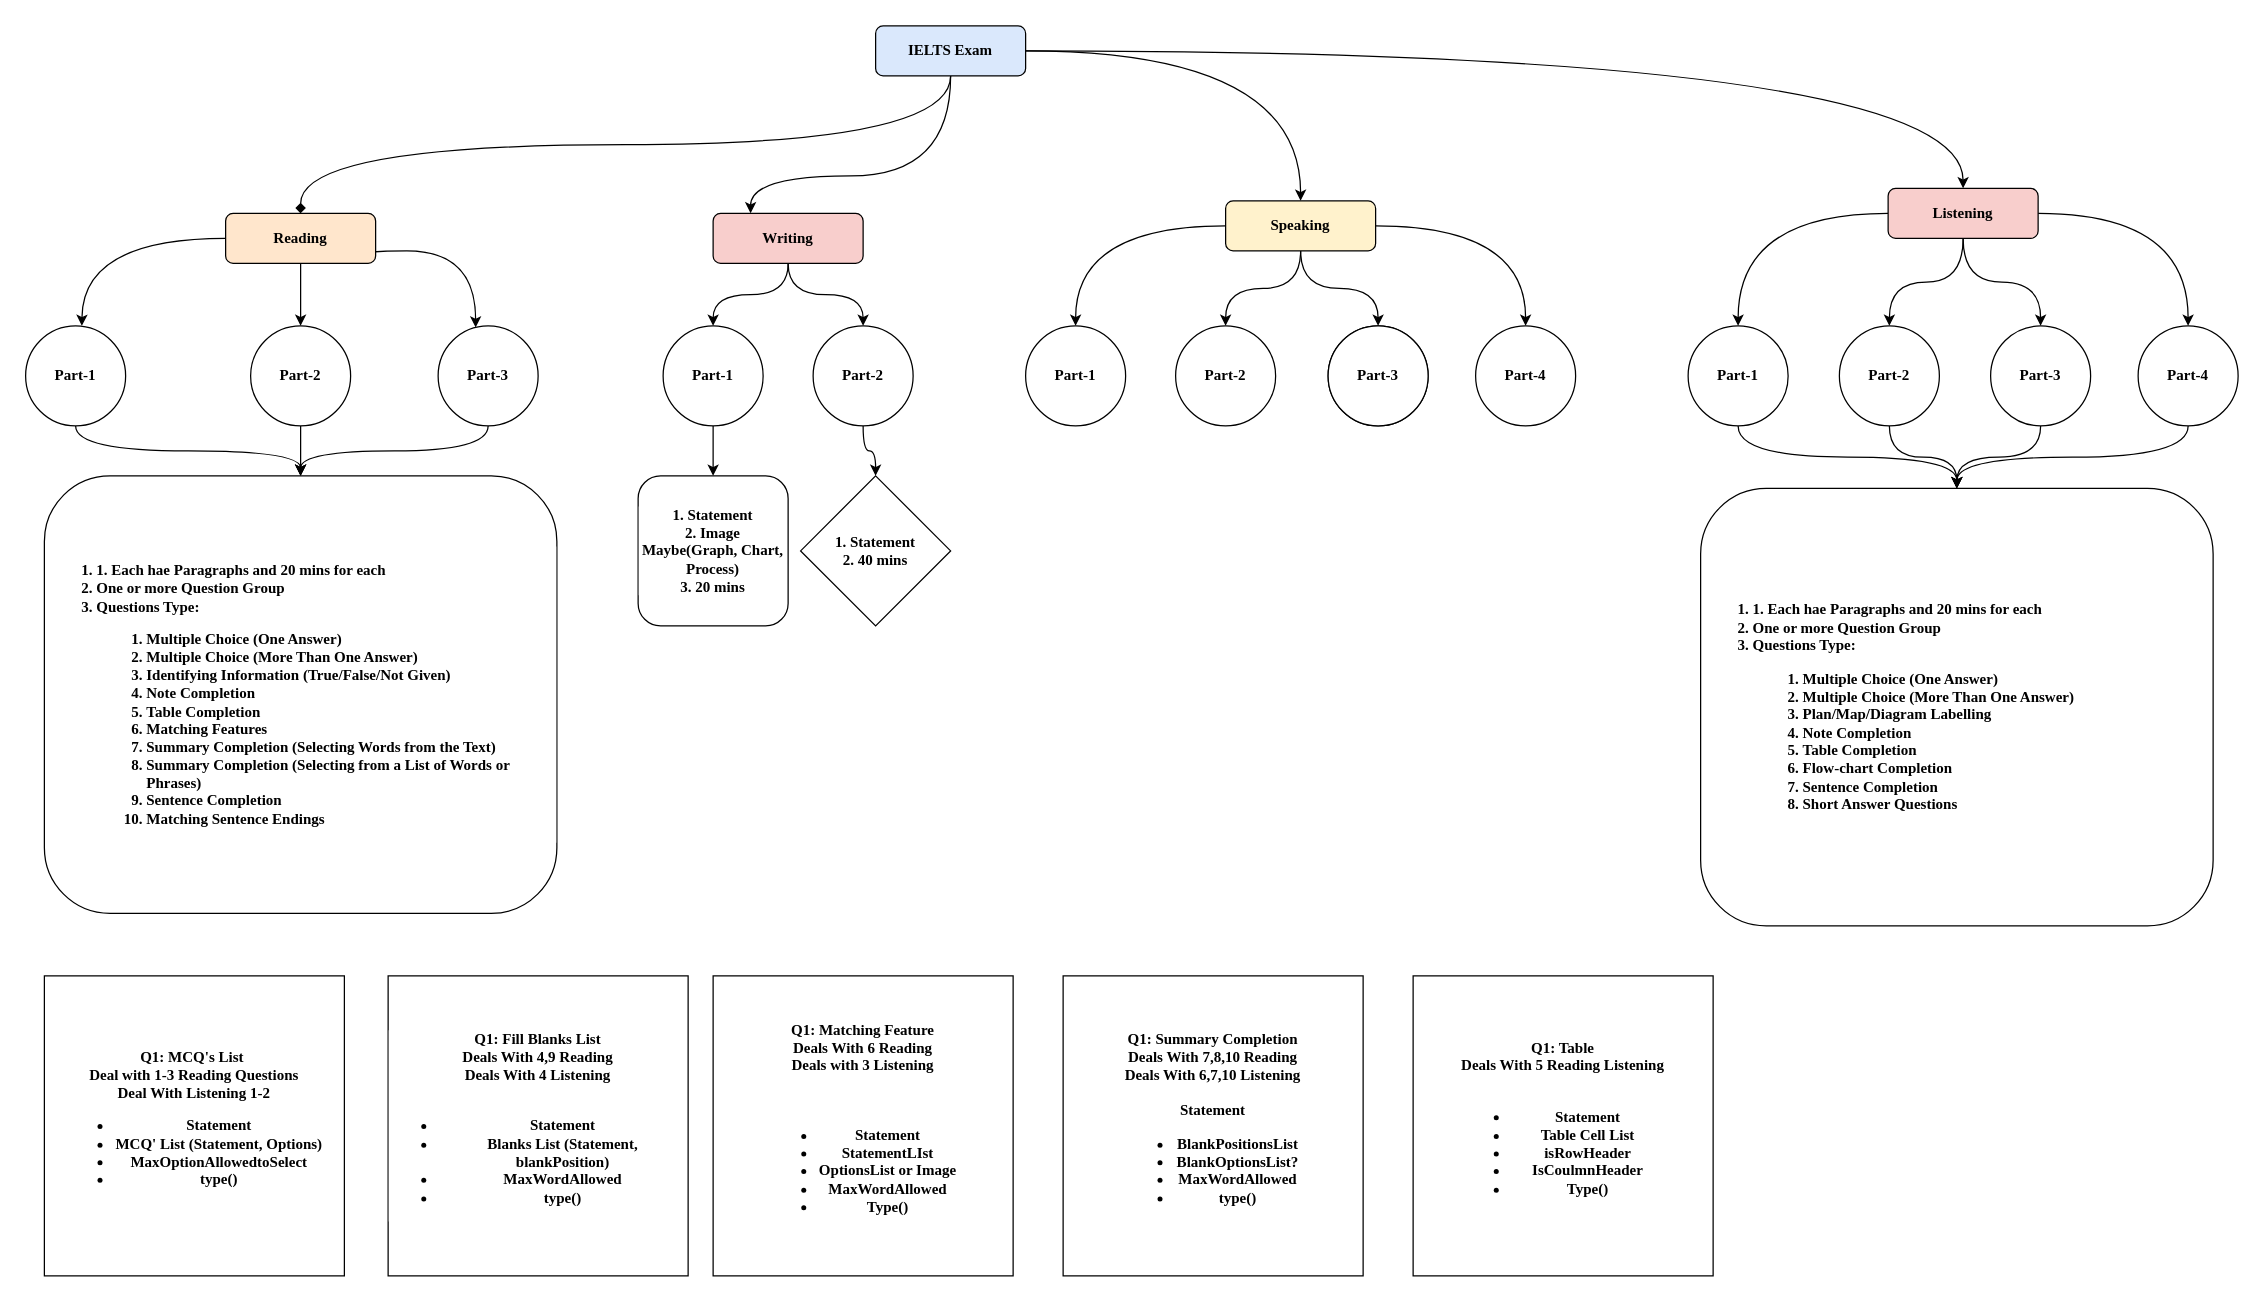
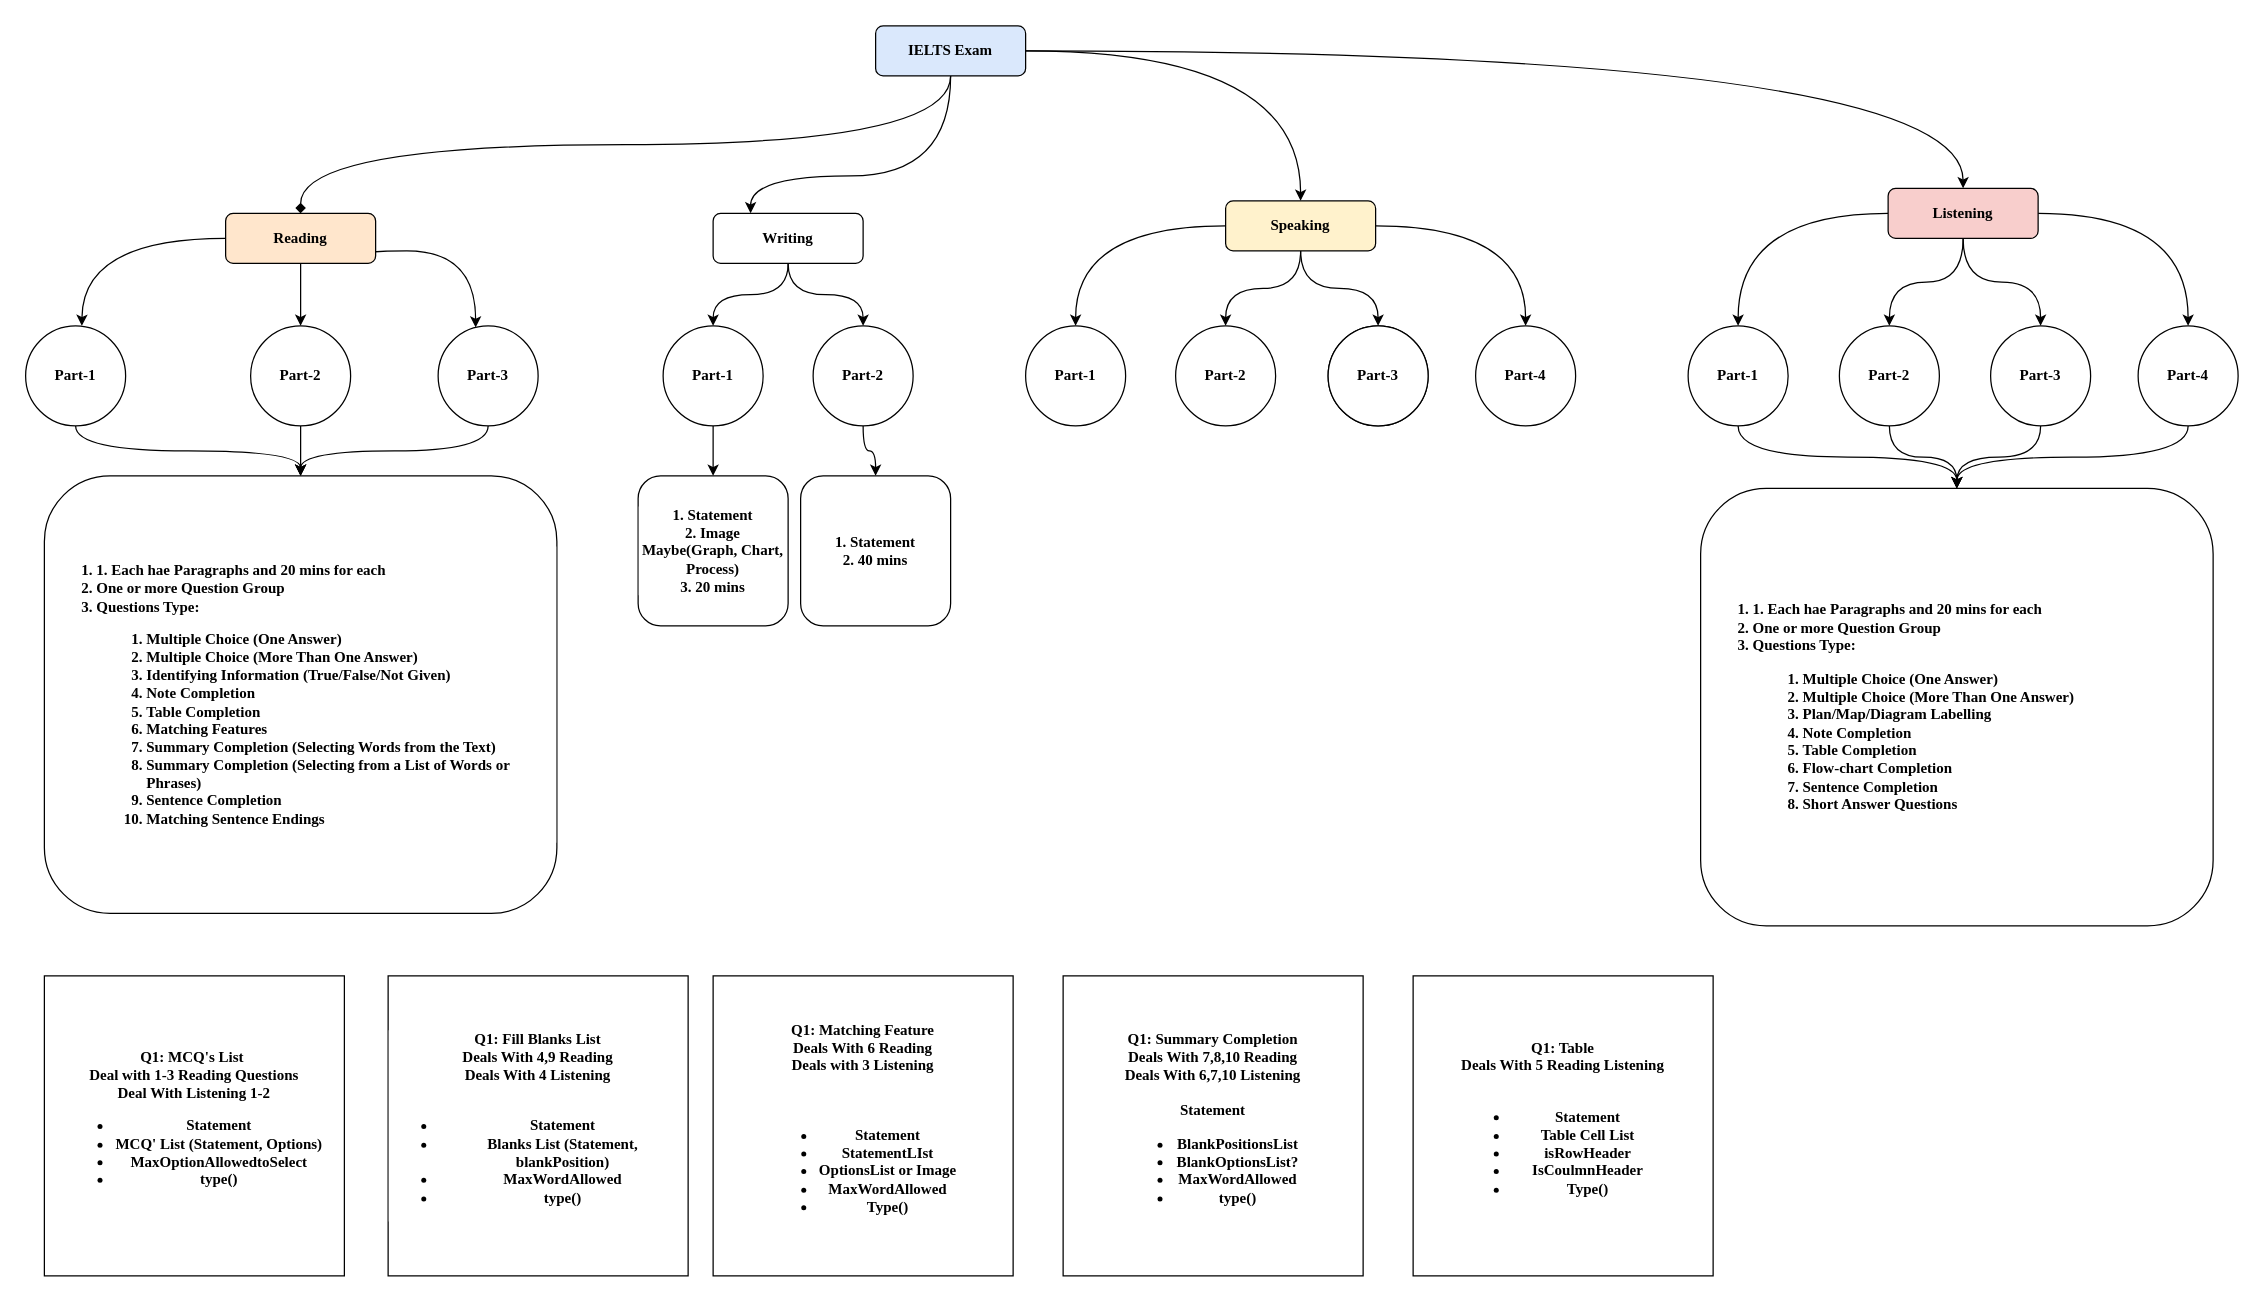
(788, 238) -> (788, 238)
(876, 551) -> (876, 551)
